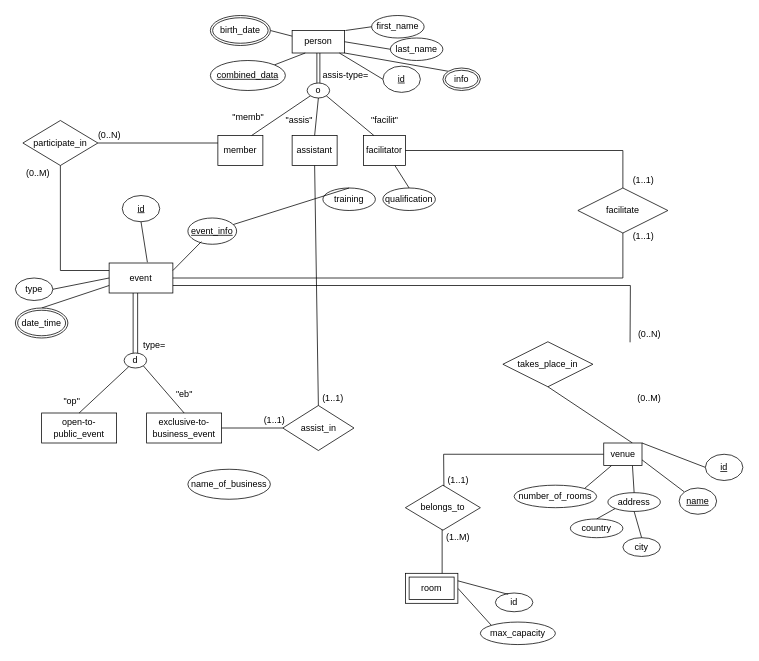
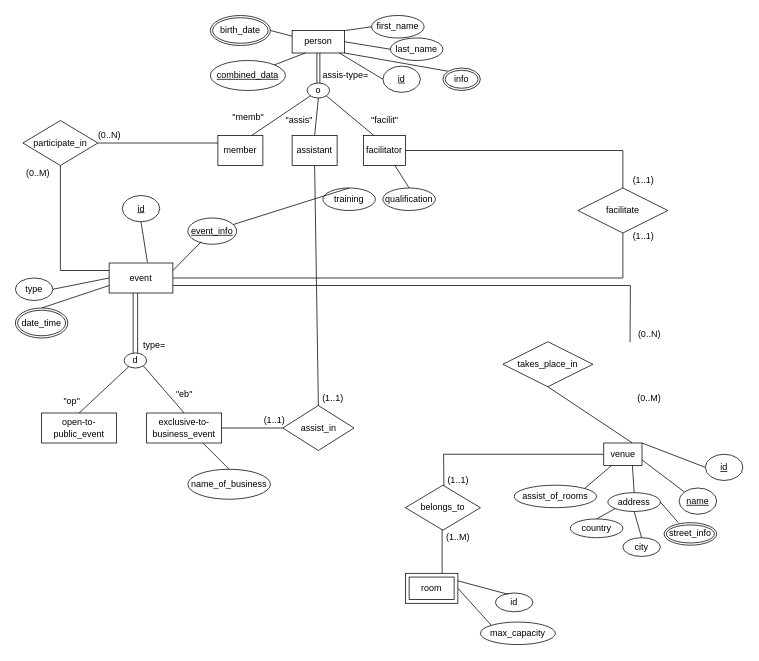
none -> (216, 456)
(555, 496) -> (555, 496)
none -> (669, 512)
none -> (690, 534)
